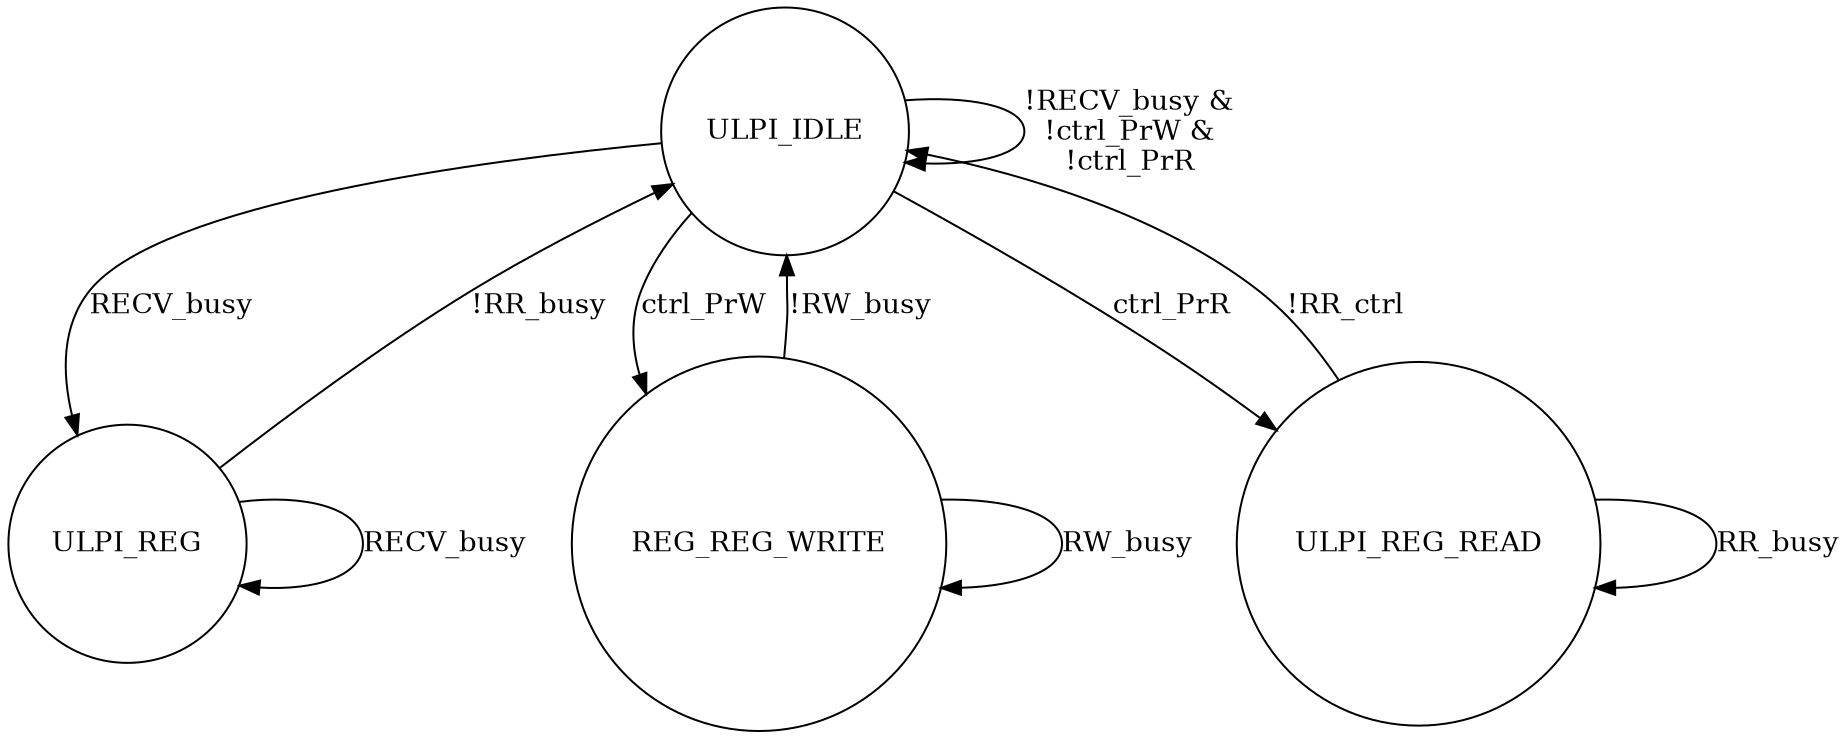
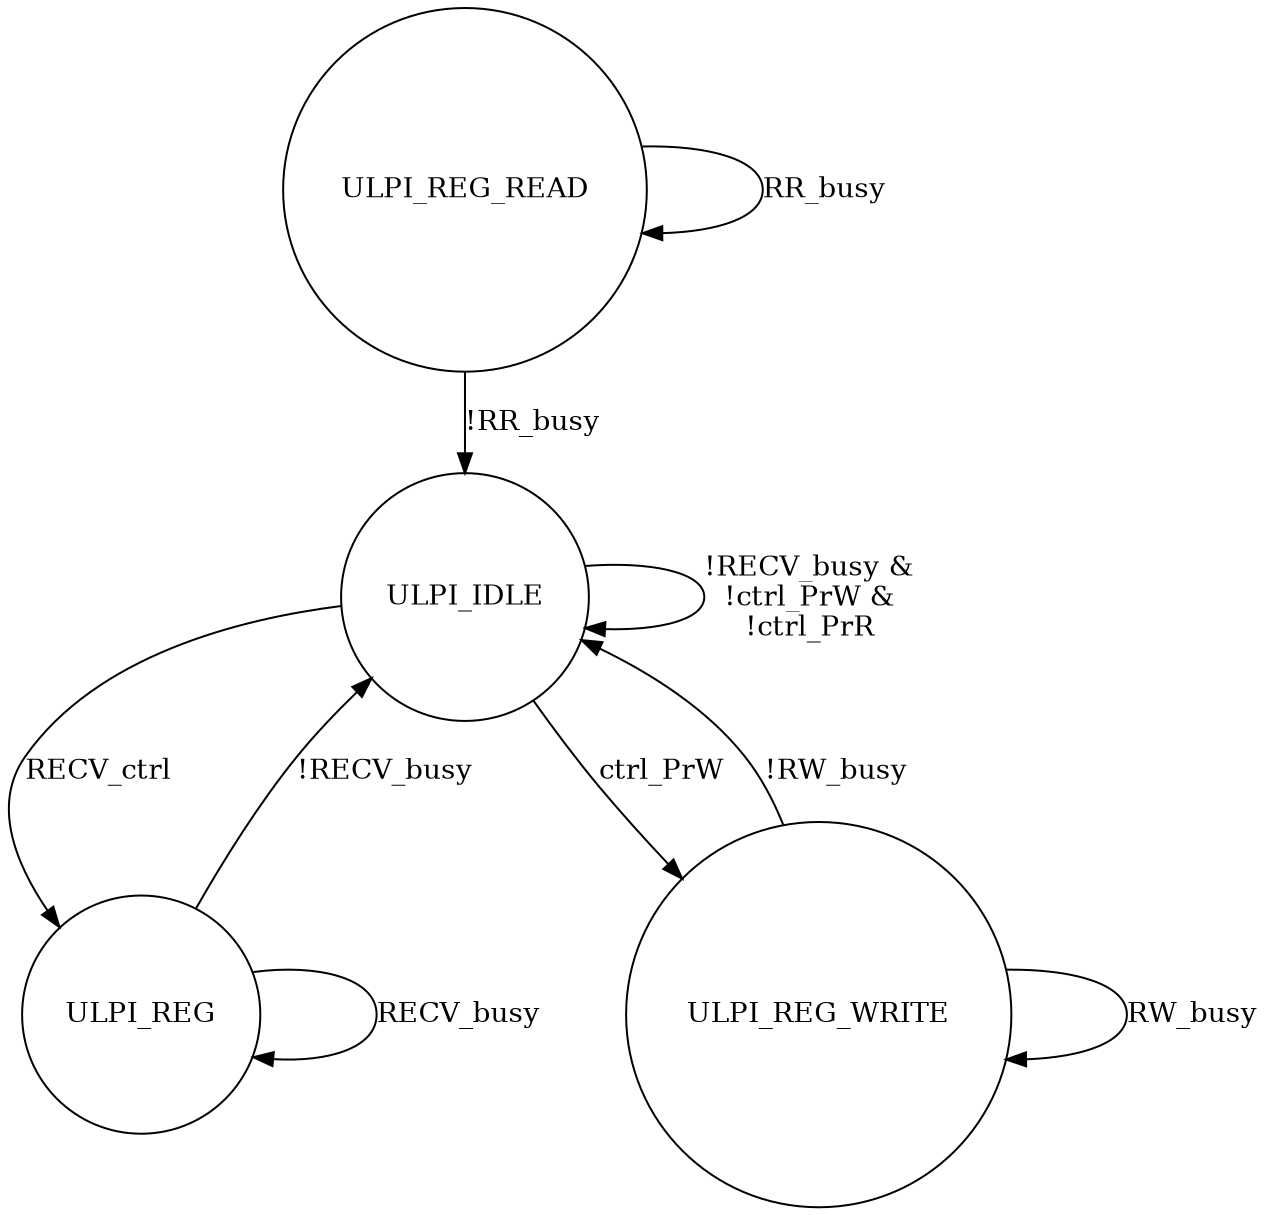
(1080, 298) -> none
(171, 306) -> (98, 771)
(539, 306) -> (385, 771)
(1346, 306) -> (533, 423)
(759, 544) -> (819, 1015)
